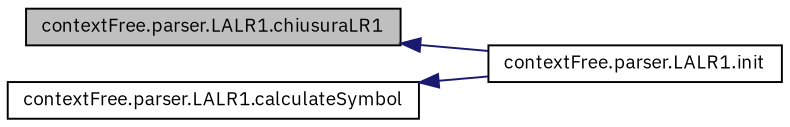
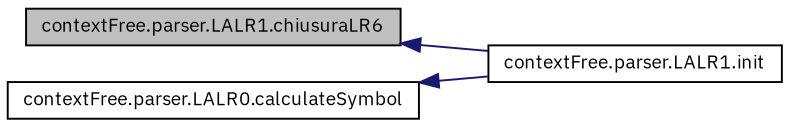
(213, 27) -> (213, 27)
(213, 100) -> (213, 100)
